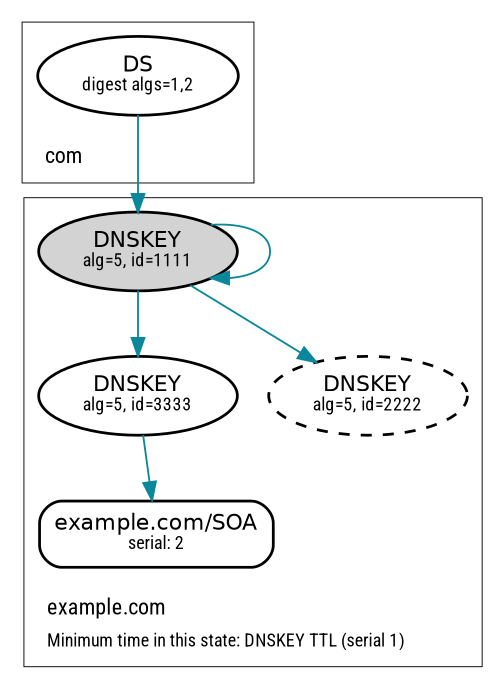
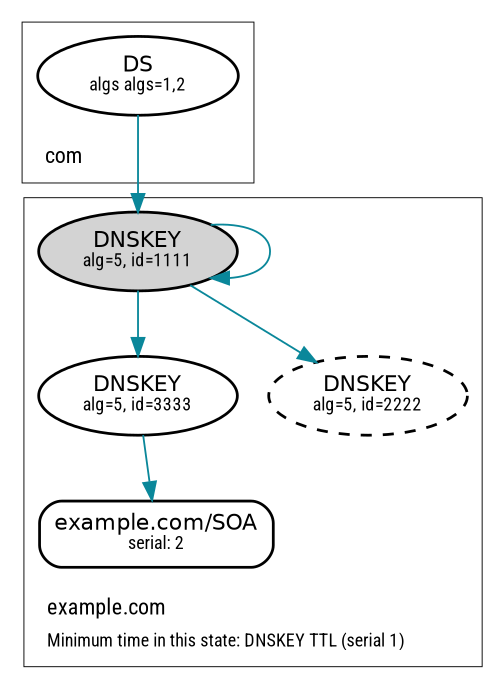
(138, 85) -> (138, 85)
